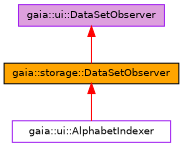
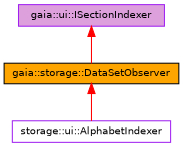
(91, 15) -> (91, 15)
(91, 132) -> (91, 132)
